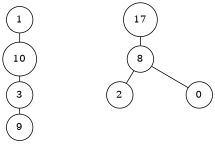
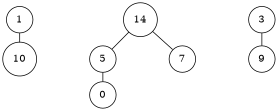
(140, 20) -> (140, 20)
(140, 59) -> (103, 59)
none -> (182, 59)
(20, 79) -> none
(120, 95) -> none
